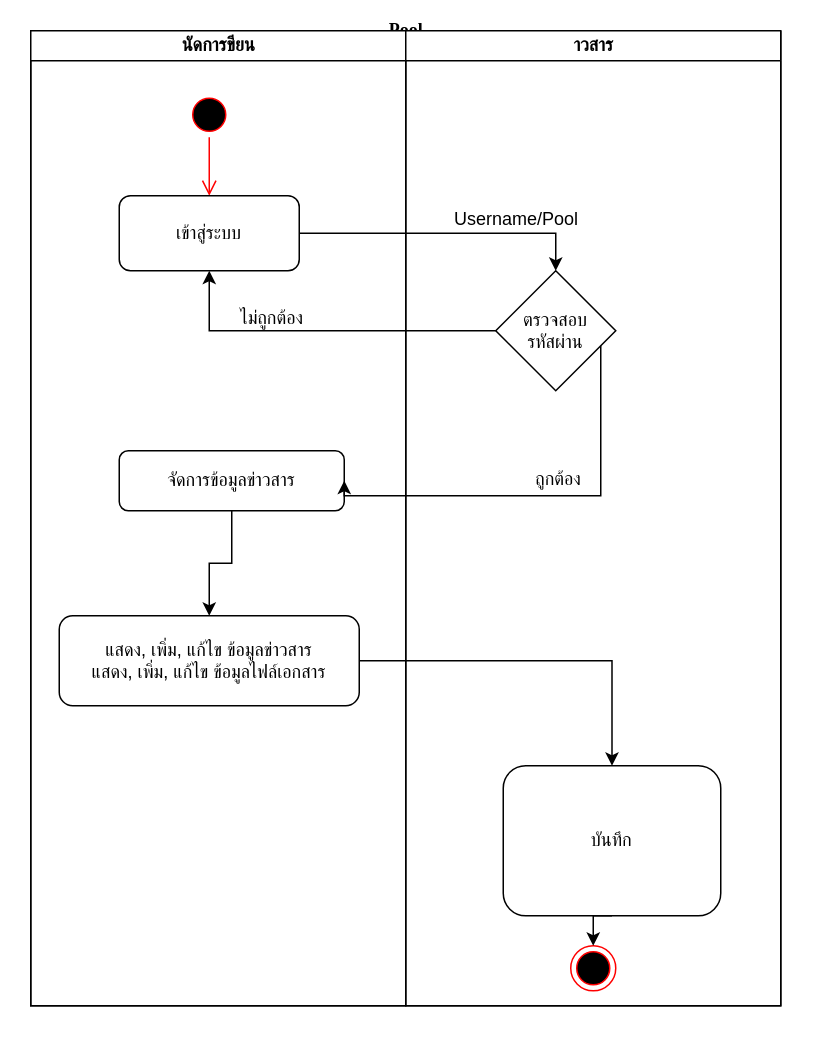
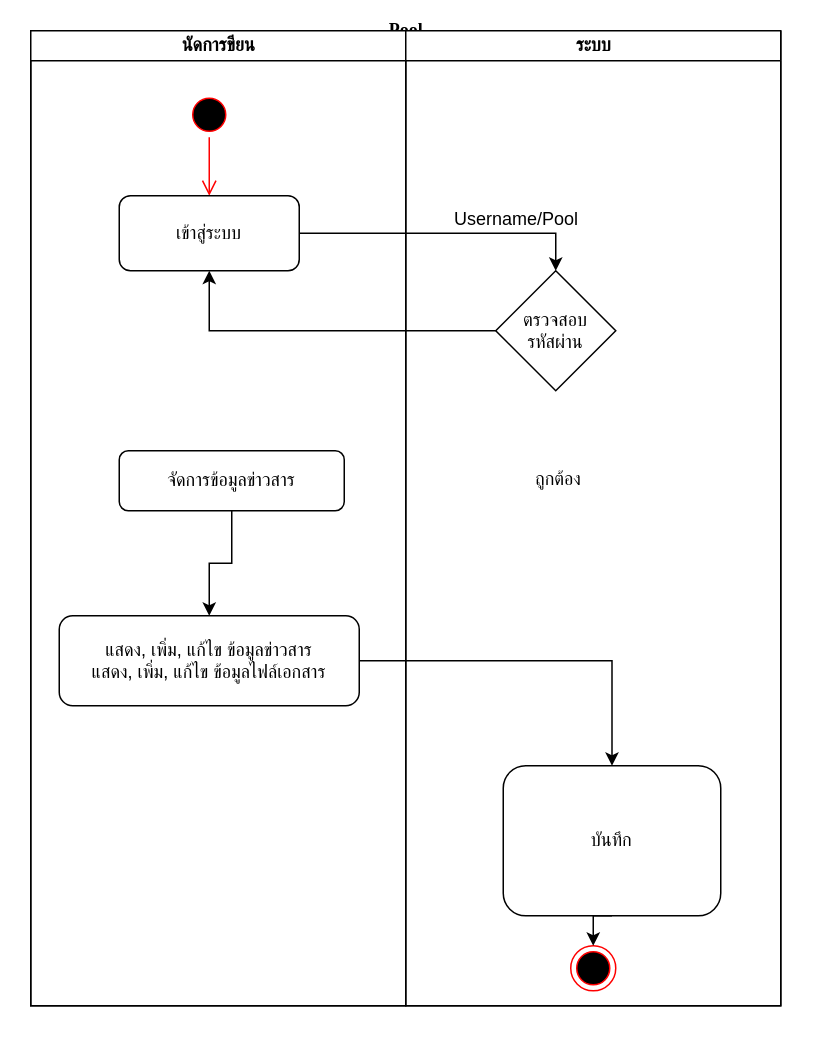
(594, 46) -> (594, 46)
(272, 319) -> none
(546, 496) -> none
